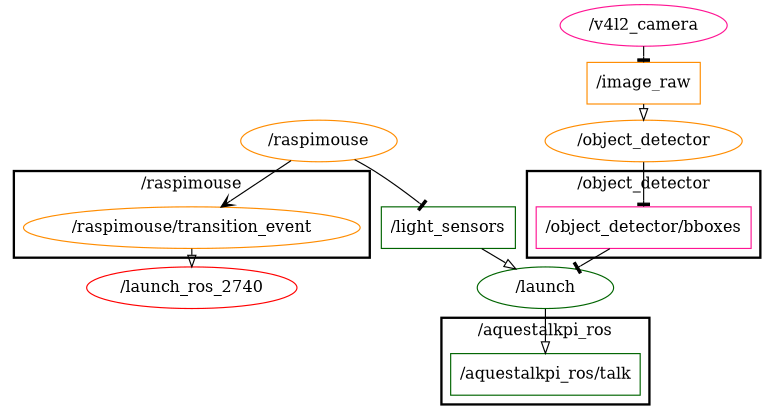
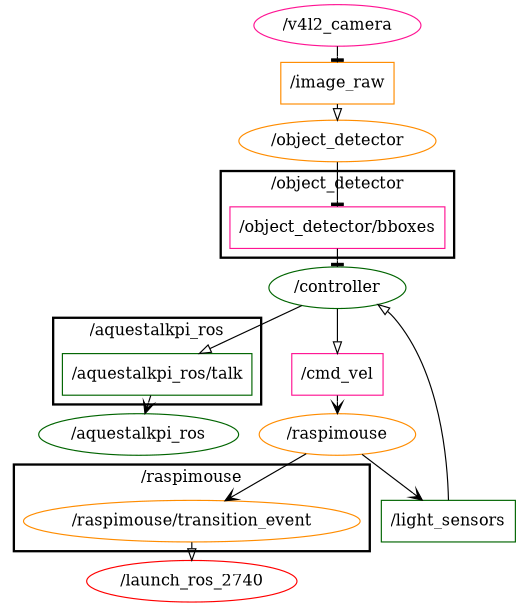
(388, 180) -> (387, 474)
(545, 288) -> (337, 288)
none -> (337, 374)
none -> (139, 434)
